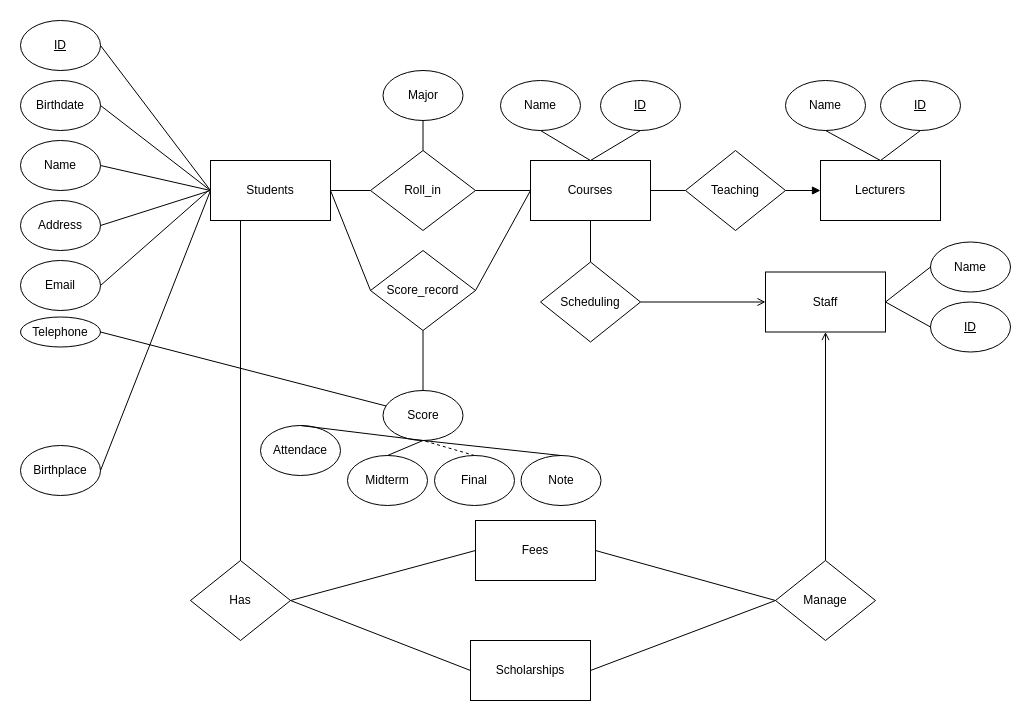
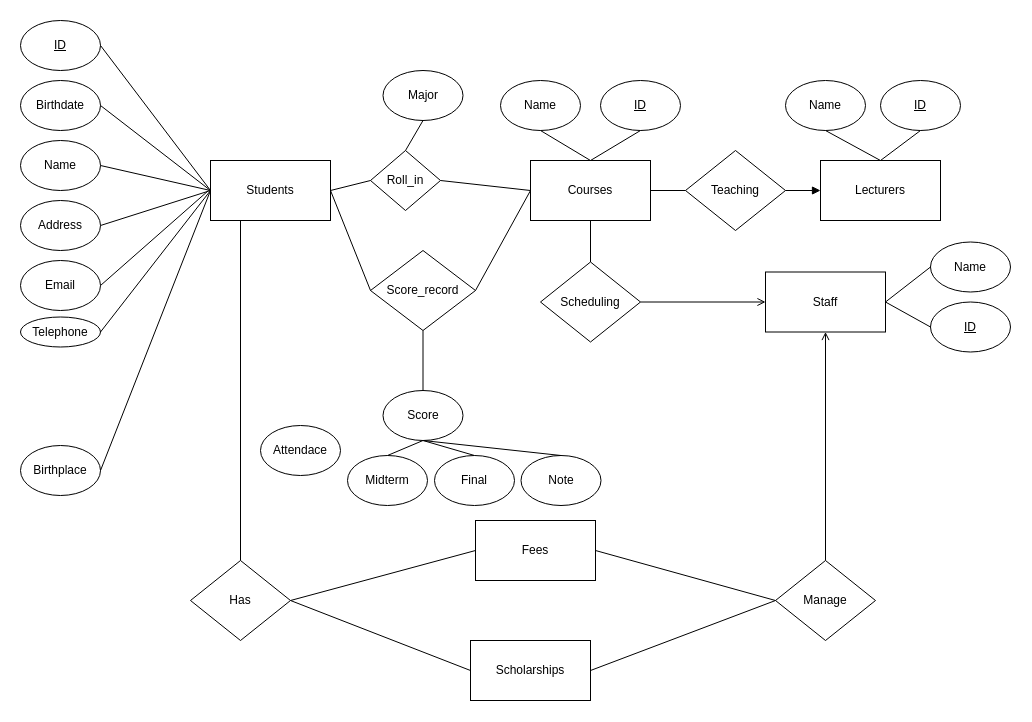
(423, 191) -> (406, 181)
(243, 369) -> (153, 264)
(361, 433) -> none
(450, 448) -> (450, 448)
